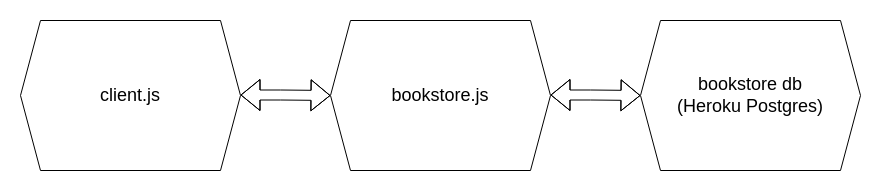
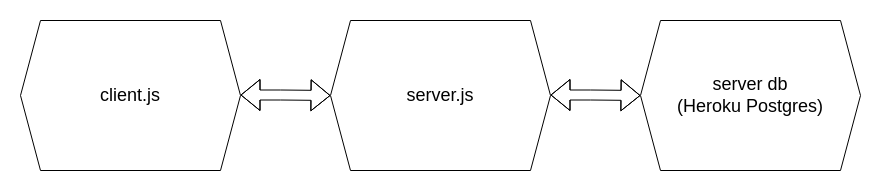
(441, 96) -> (441, 96)
(751, 96) -> (751, 96)
